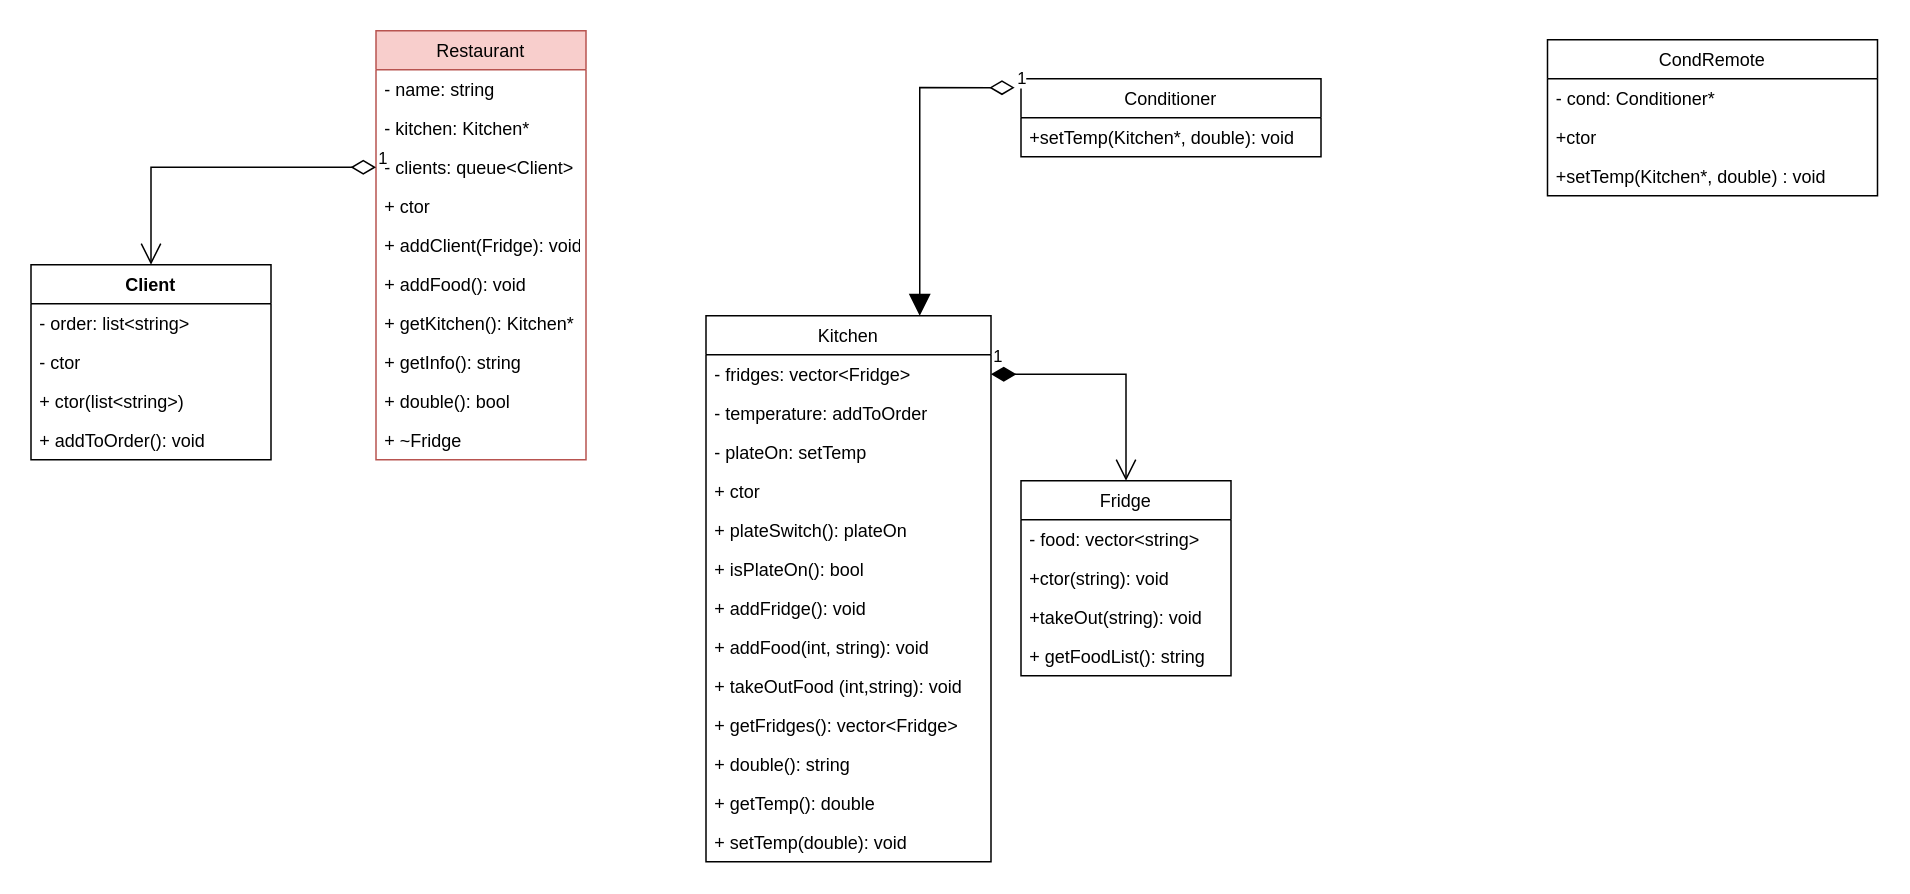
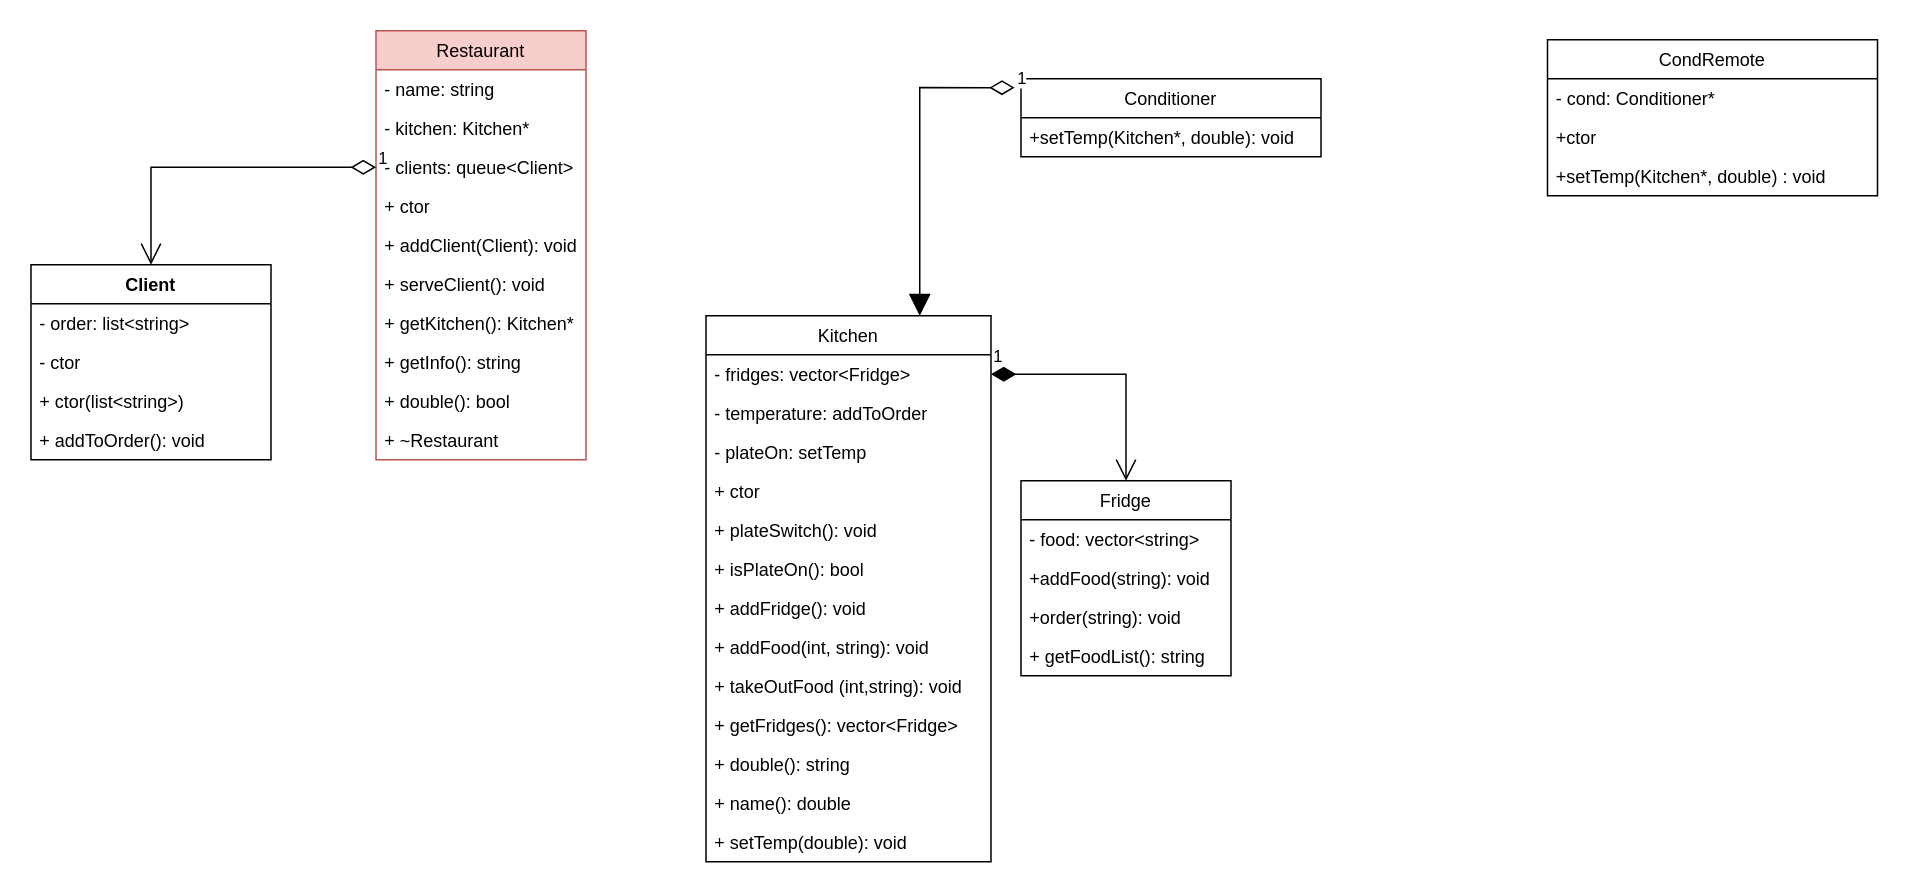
(494, 246) -> (491, 246)
(460, 285) -> (476, 285)
(425, 441) -> (447, 441)
(821, 531) -> (806, 531)
(1115, 579) -> (1131, 579)
(1131, 618) -> (1120, 618)
(800, 804) -> (785, 804)
